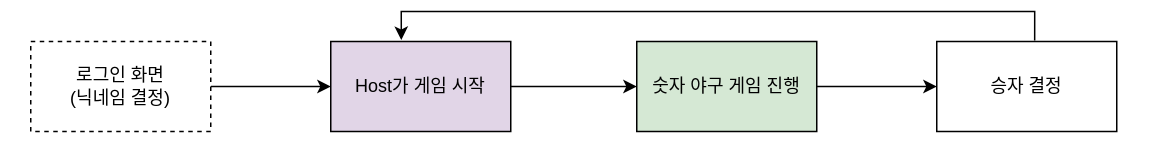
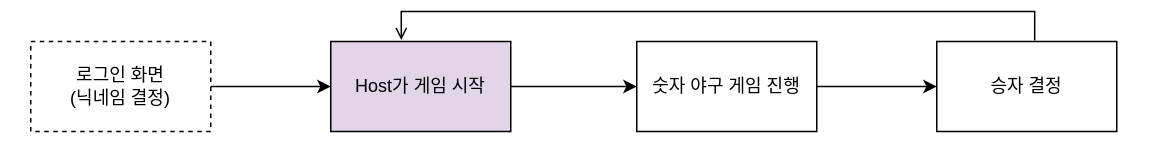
(401, 28) -> (401, 30)
(727, 86) -> (727, 86)
